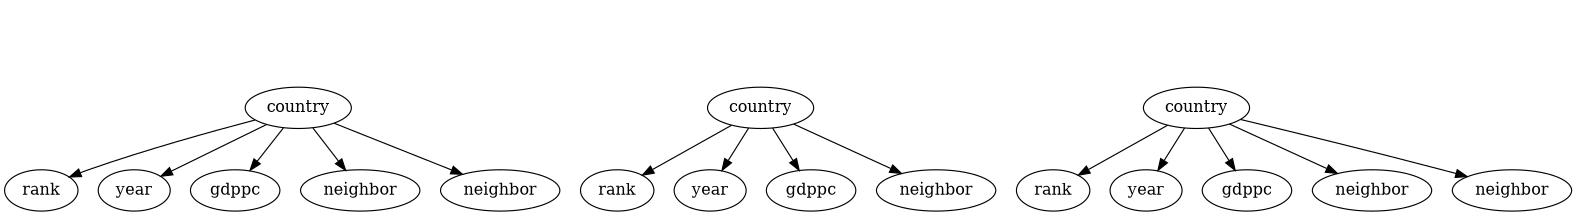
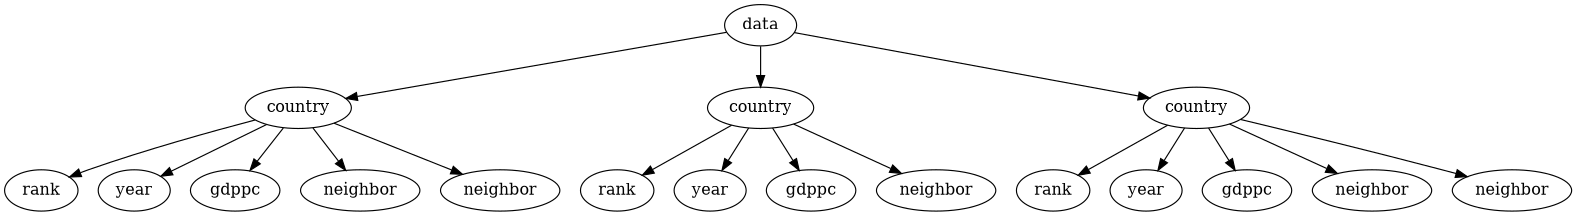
none -> (761, 25)
